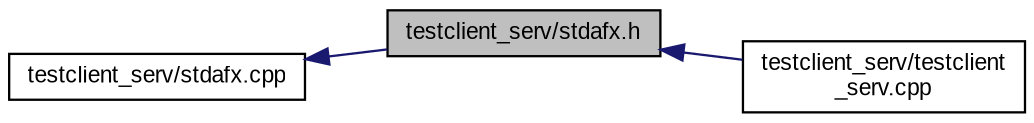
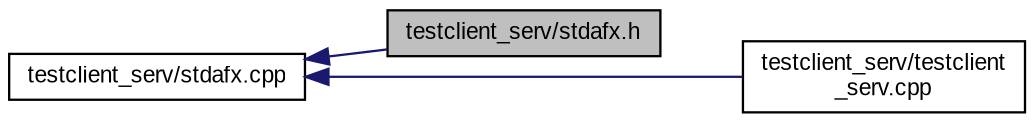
(713, 56) -> (535, 77)
